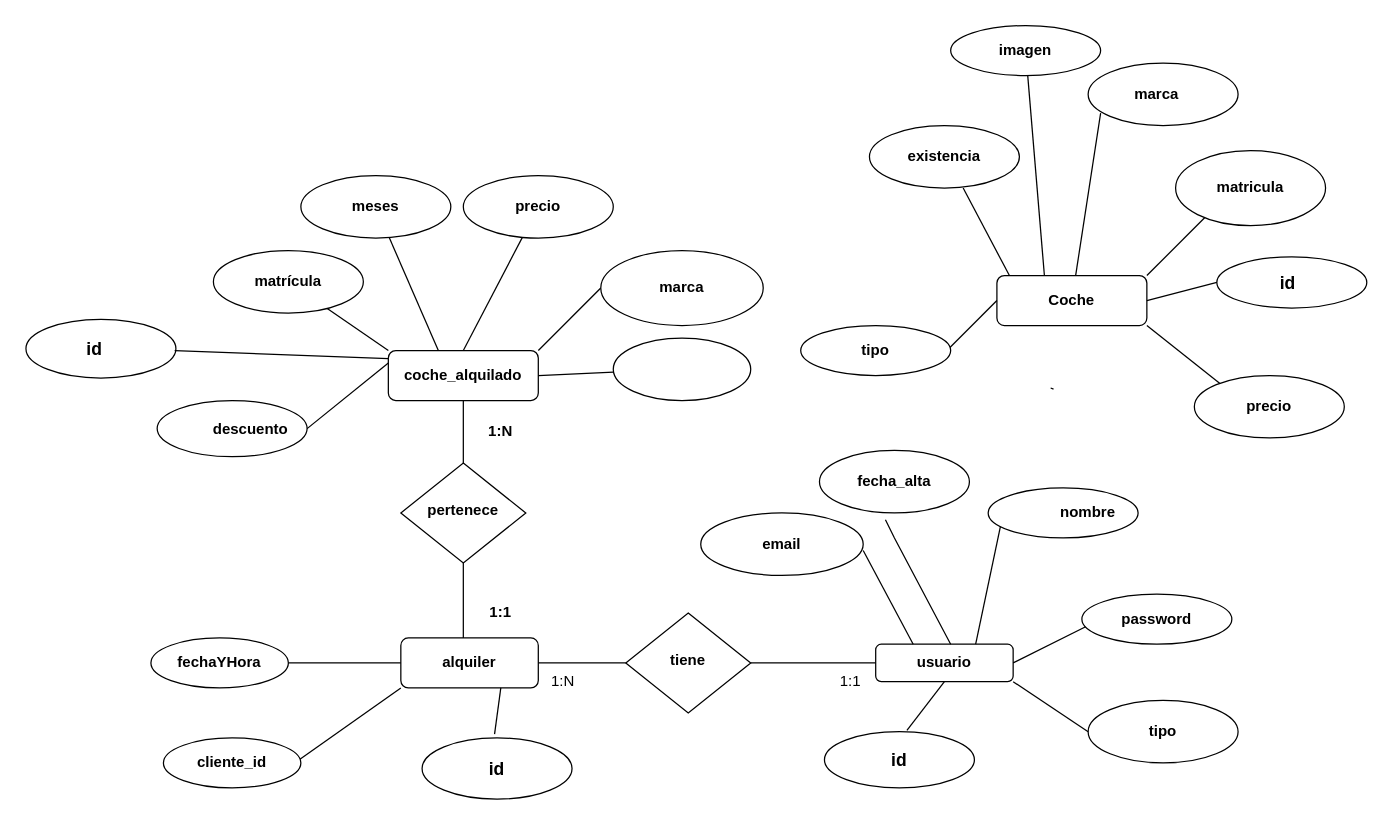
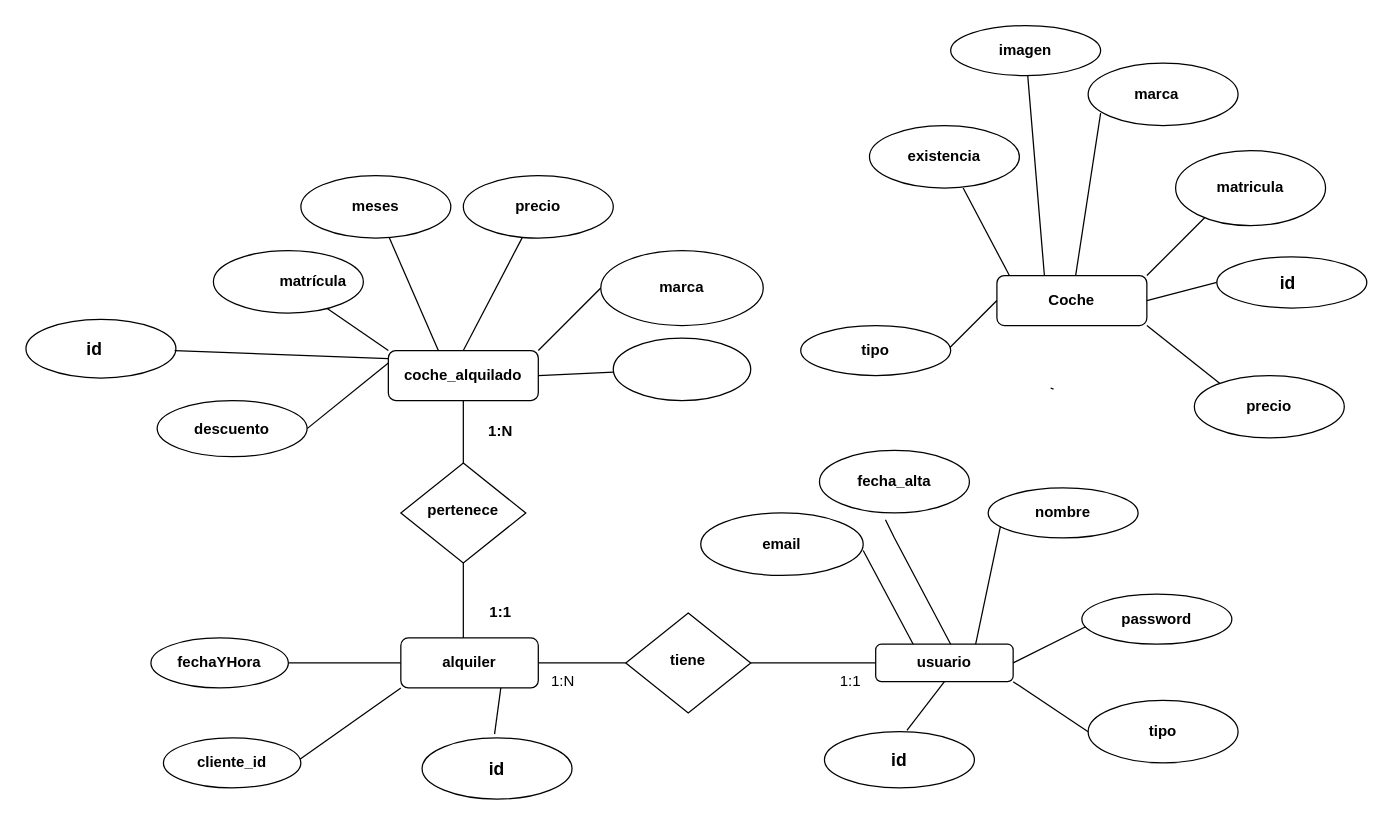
(288, 282) -> (313, 282)
(251, 429) -> (232, 429)
(1088, 513) -> (1063, 513)
